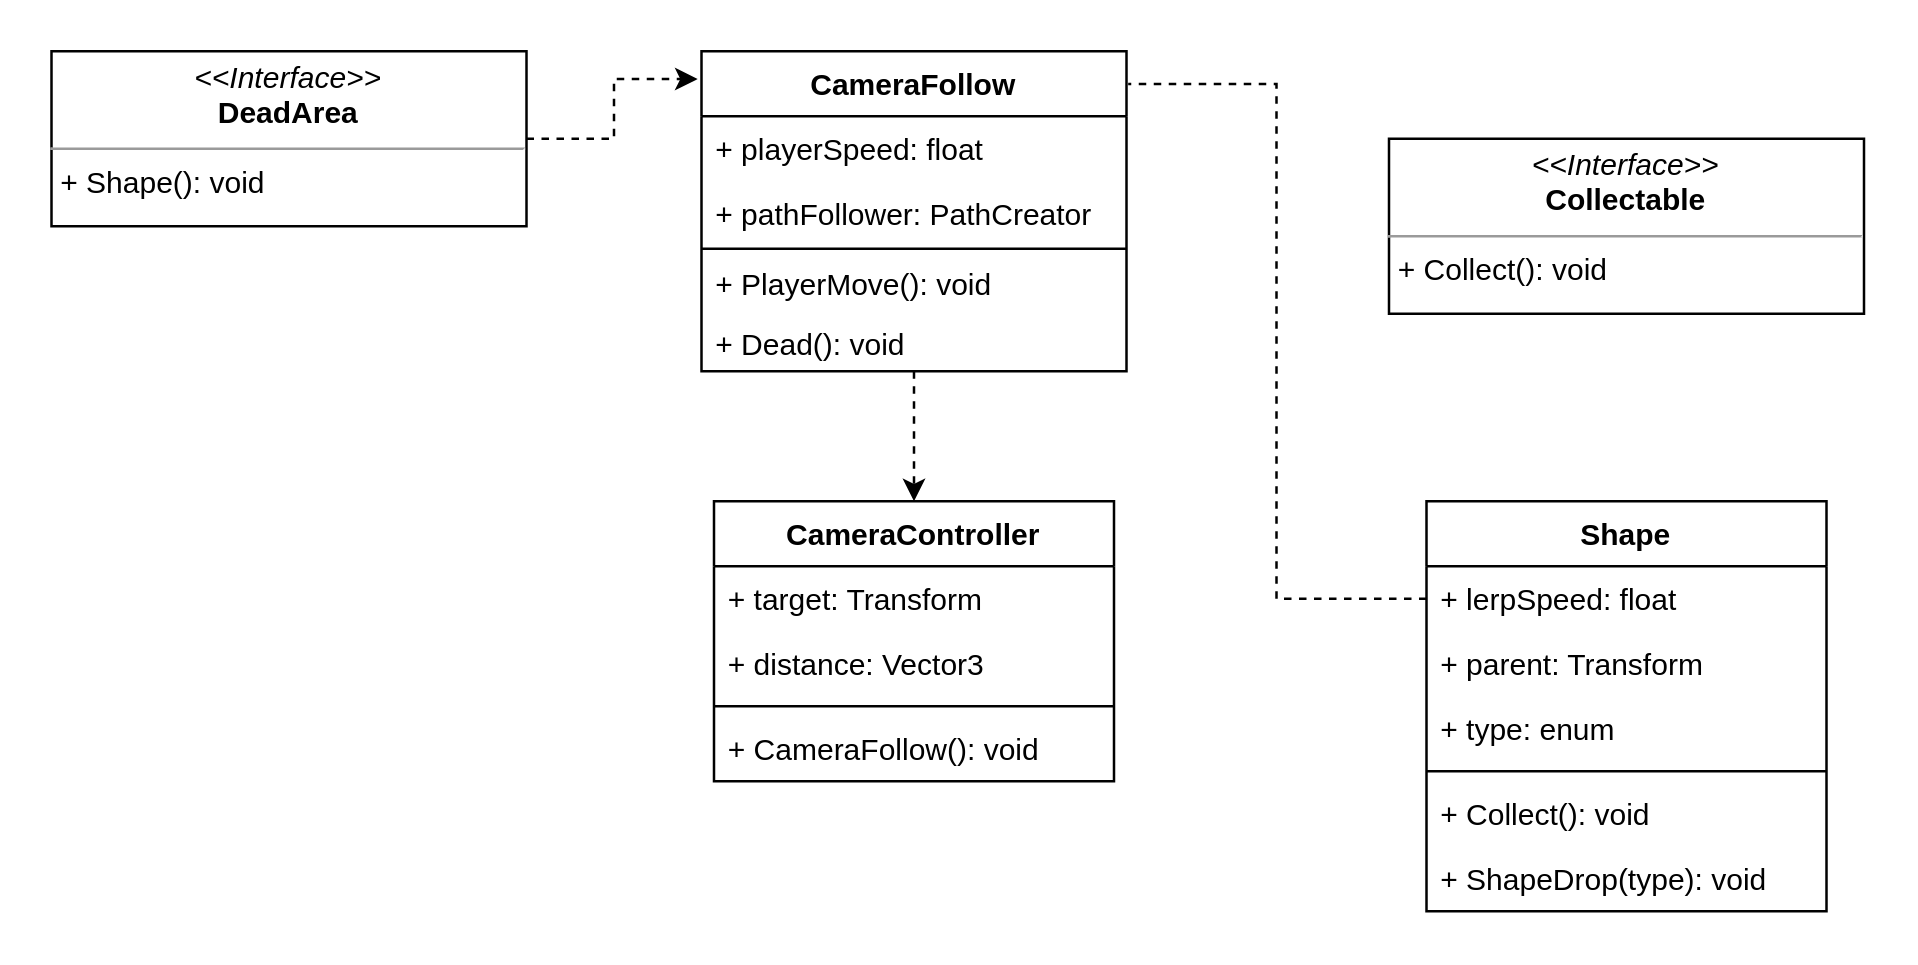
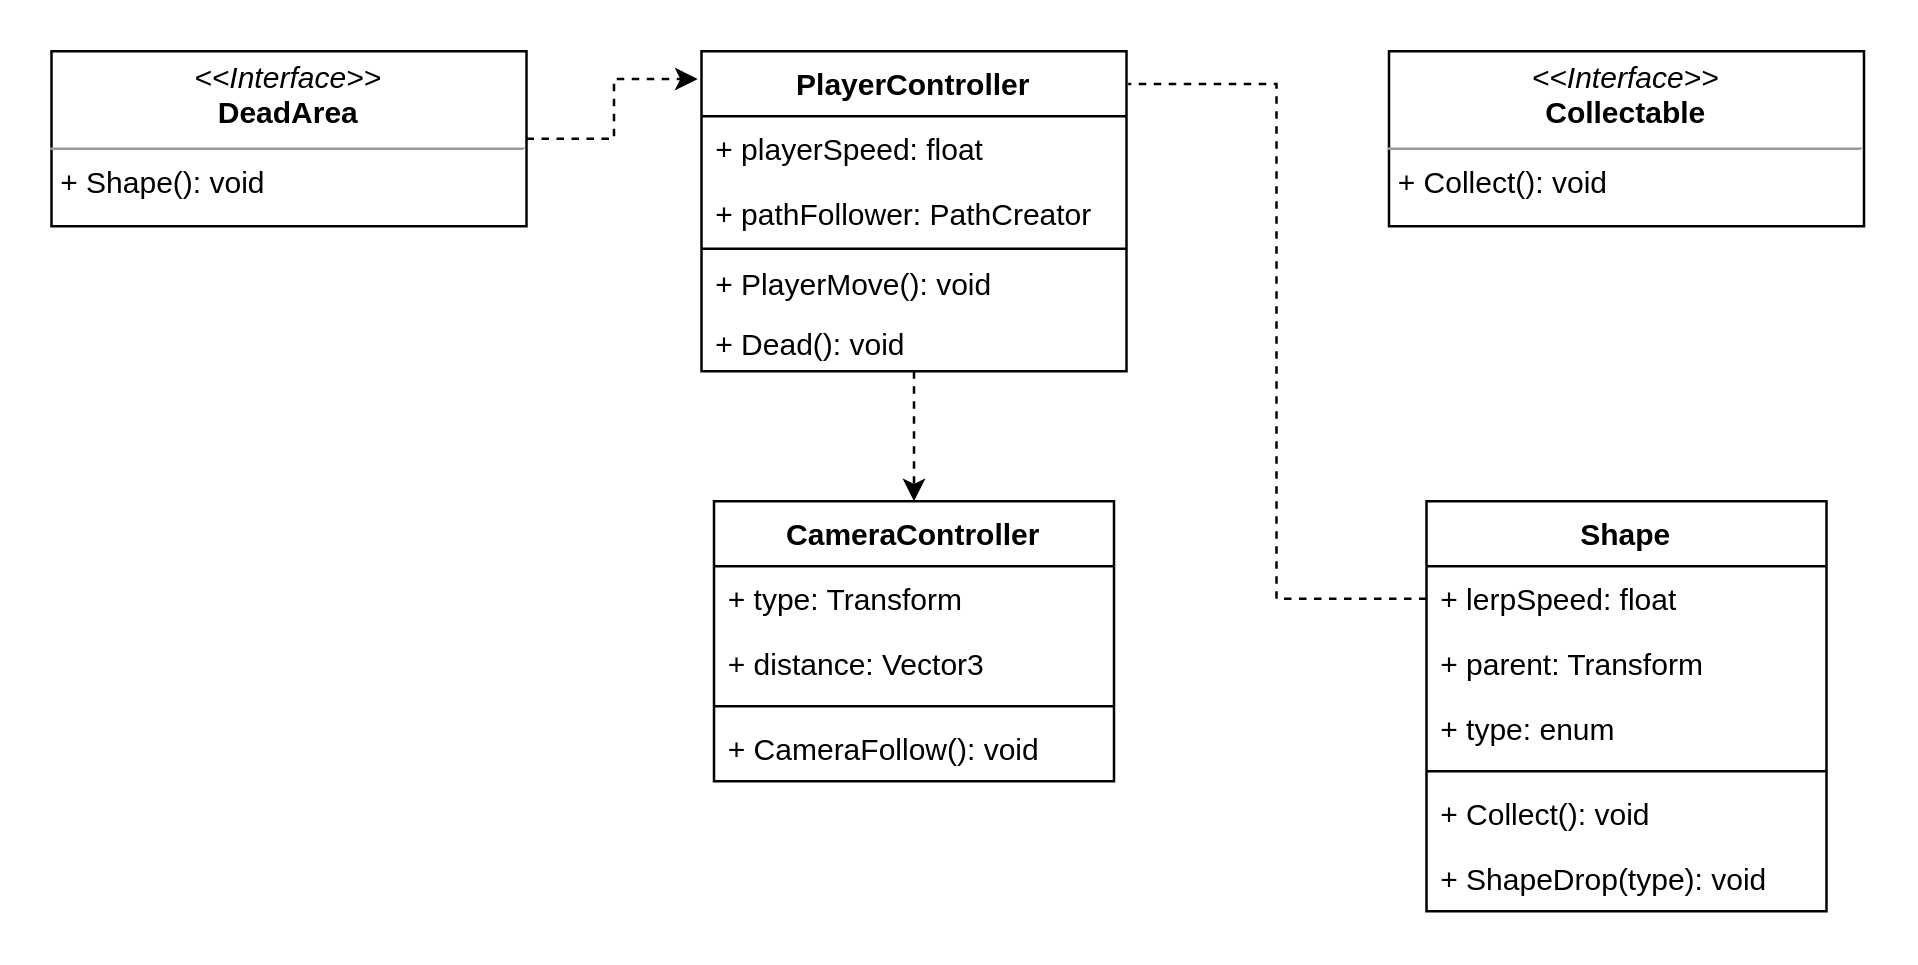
(913, 85) -> (913, 85)
(1626, 226) -> (1626, 139)
(875, 600) -> (859, 600)
